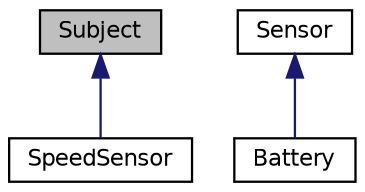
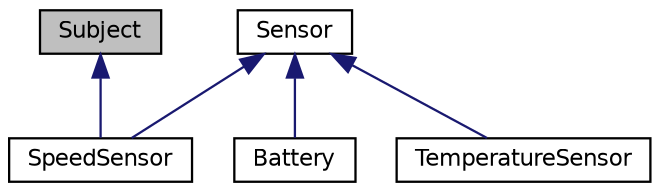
none -> (188, 102)
none -> (524, 160)
